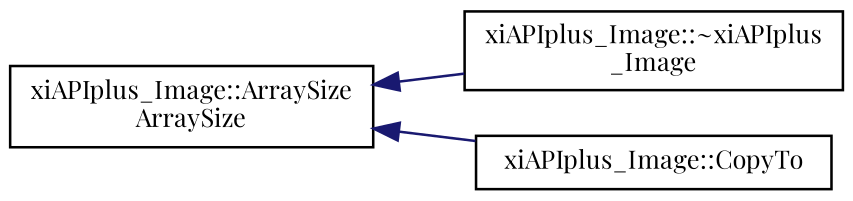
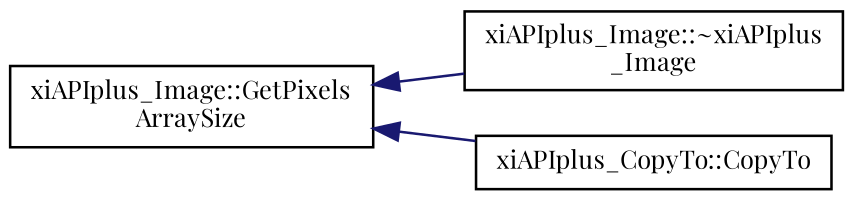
(192, 107) -> (192, 107)
(654, 162) -> (654, 162)
